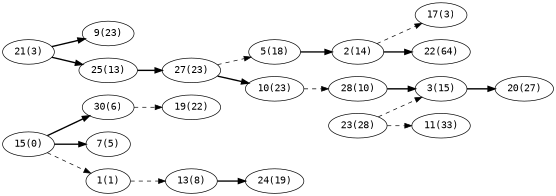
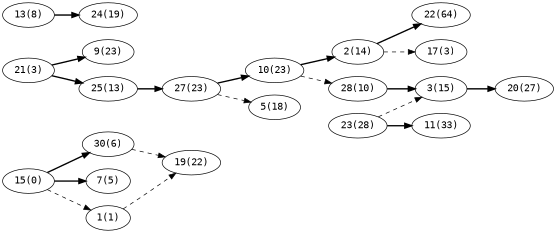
(313, 52) -> (314, 62)
(396, 126) -> (396, 126)
(144, 181) -> (147, 193)
